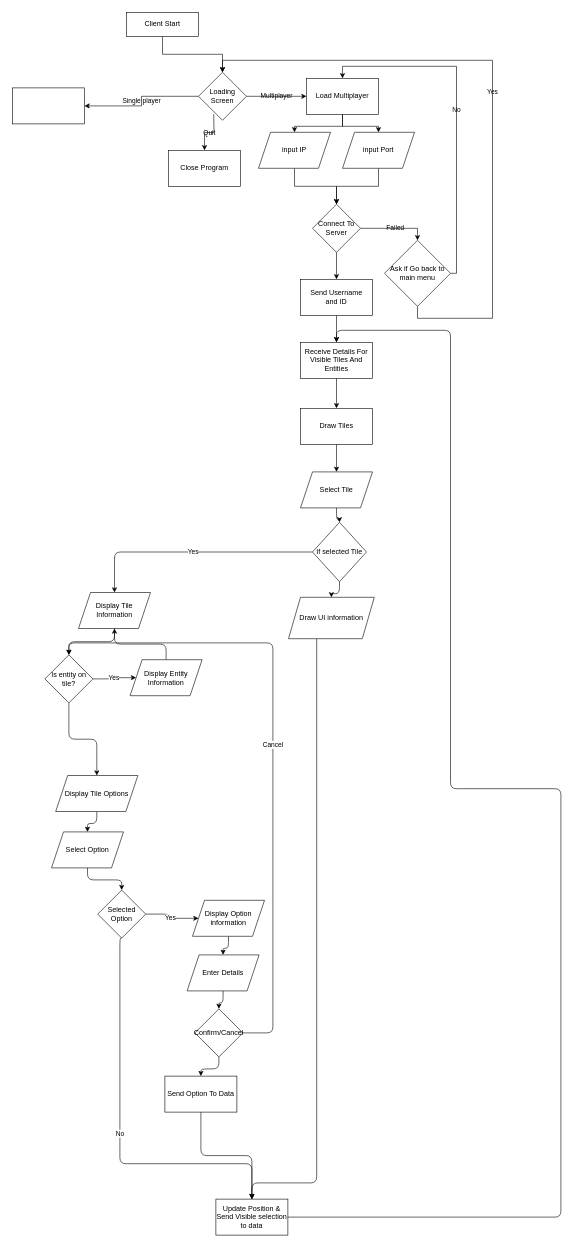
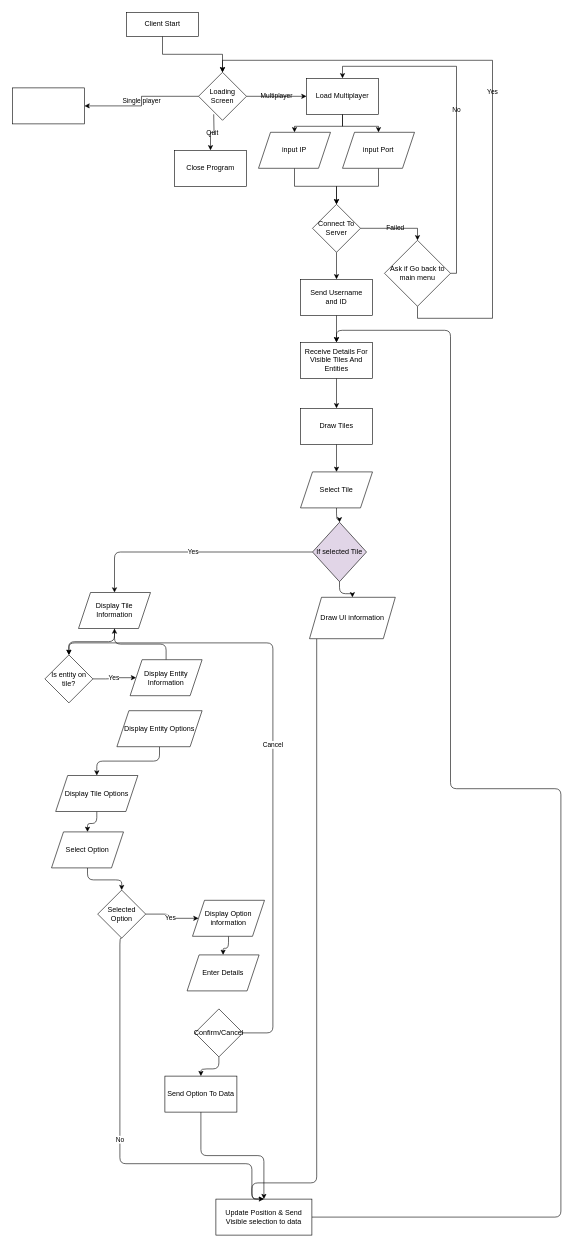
(204, 168) -> (210, 168)
(339, 552) -> (339, 552)
(331, 618) -> (352, 618)
none -> (159, 729)
(75, 739) -> none
none -> (134, 761)
(220, 1003) -> none
(252, 1217) -> (264, 1217)
